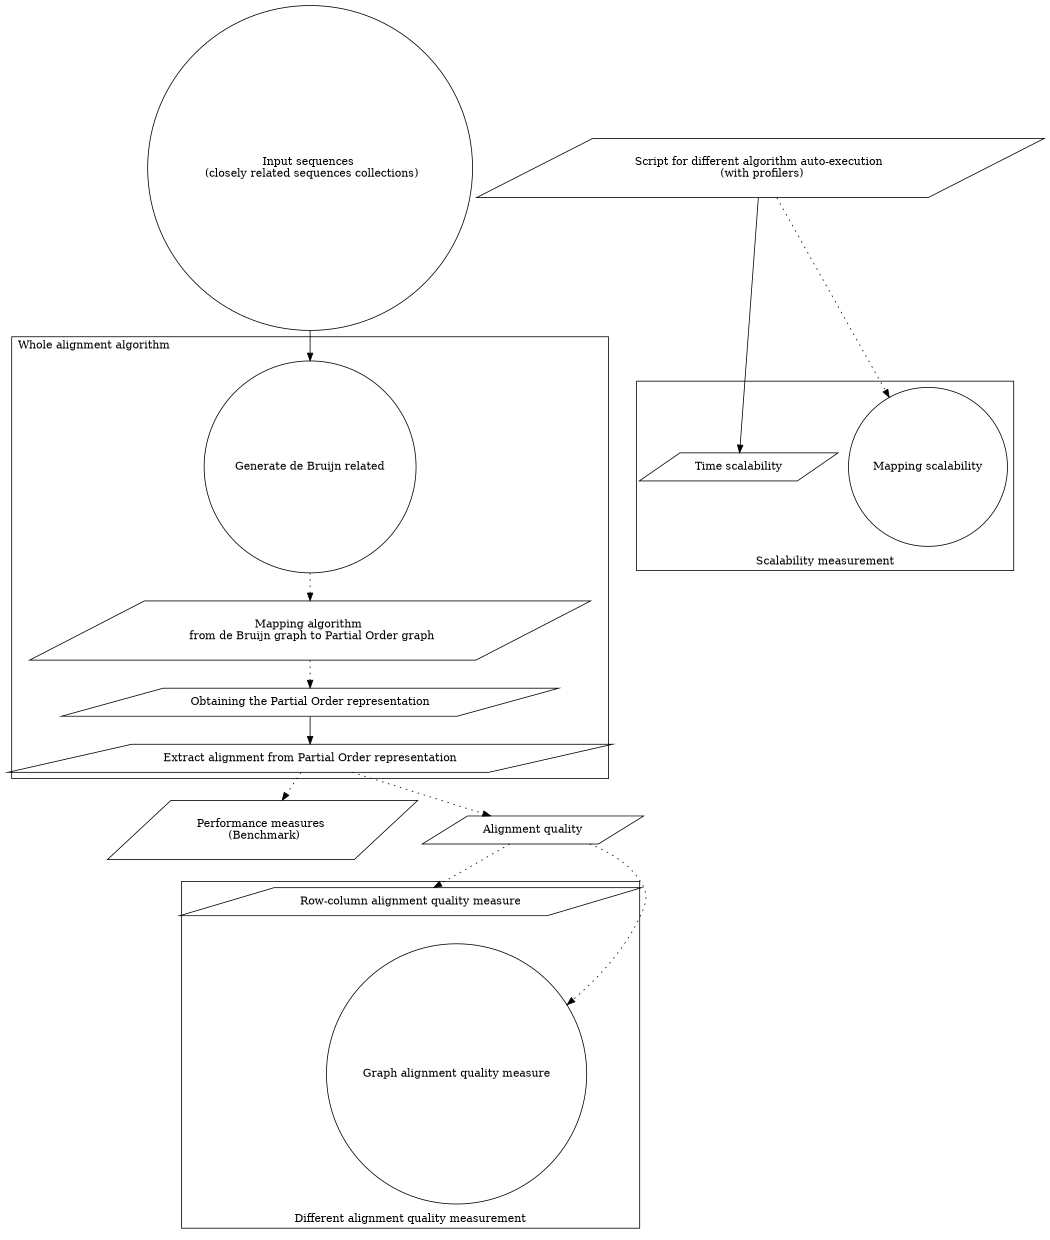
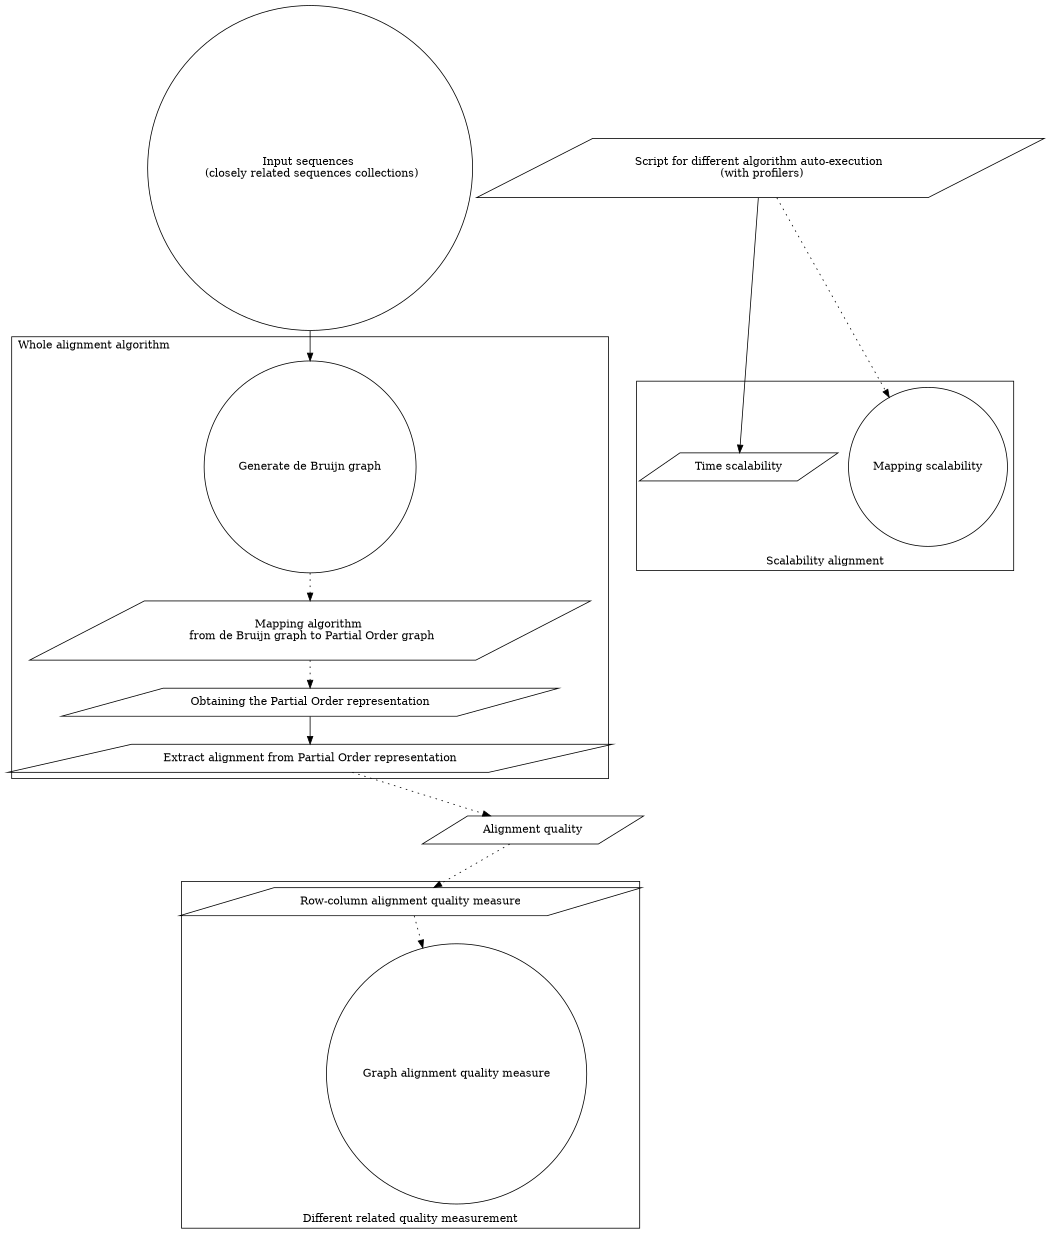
(310, 467) -> (310, 467)
(825, 562) -> (825, 562)
(263, 830) -> none
(634, 928) -> (418, 928)
(411, 1219) -> (411, 1219)
